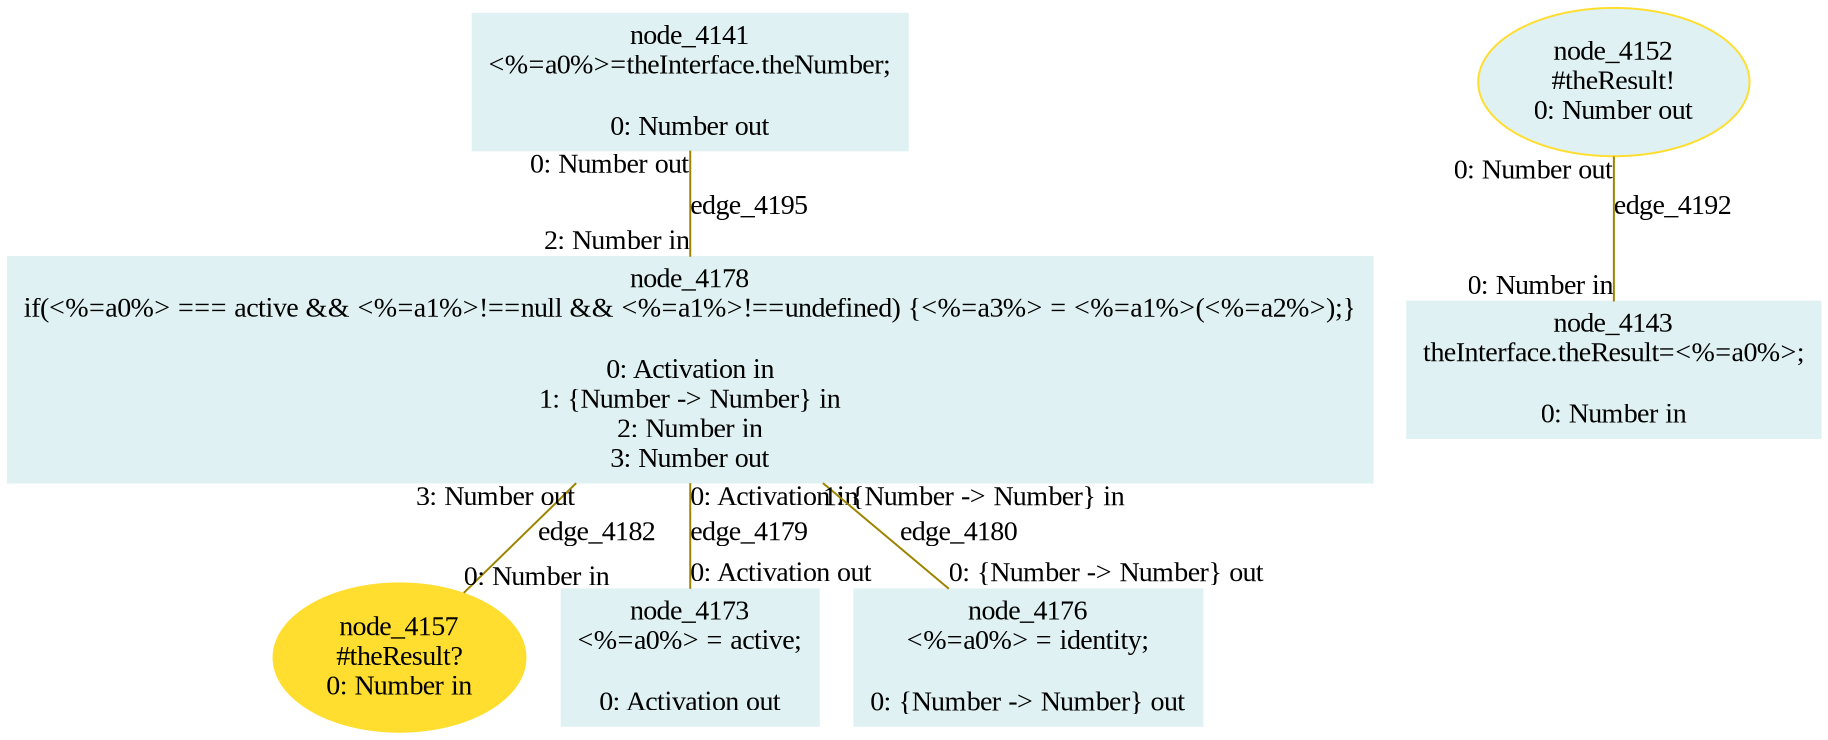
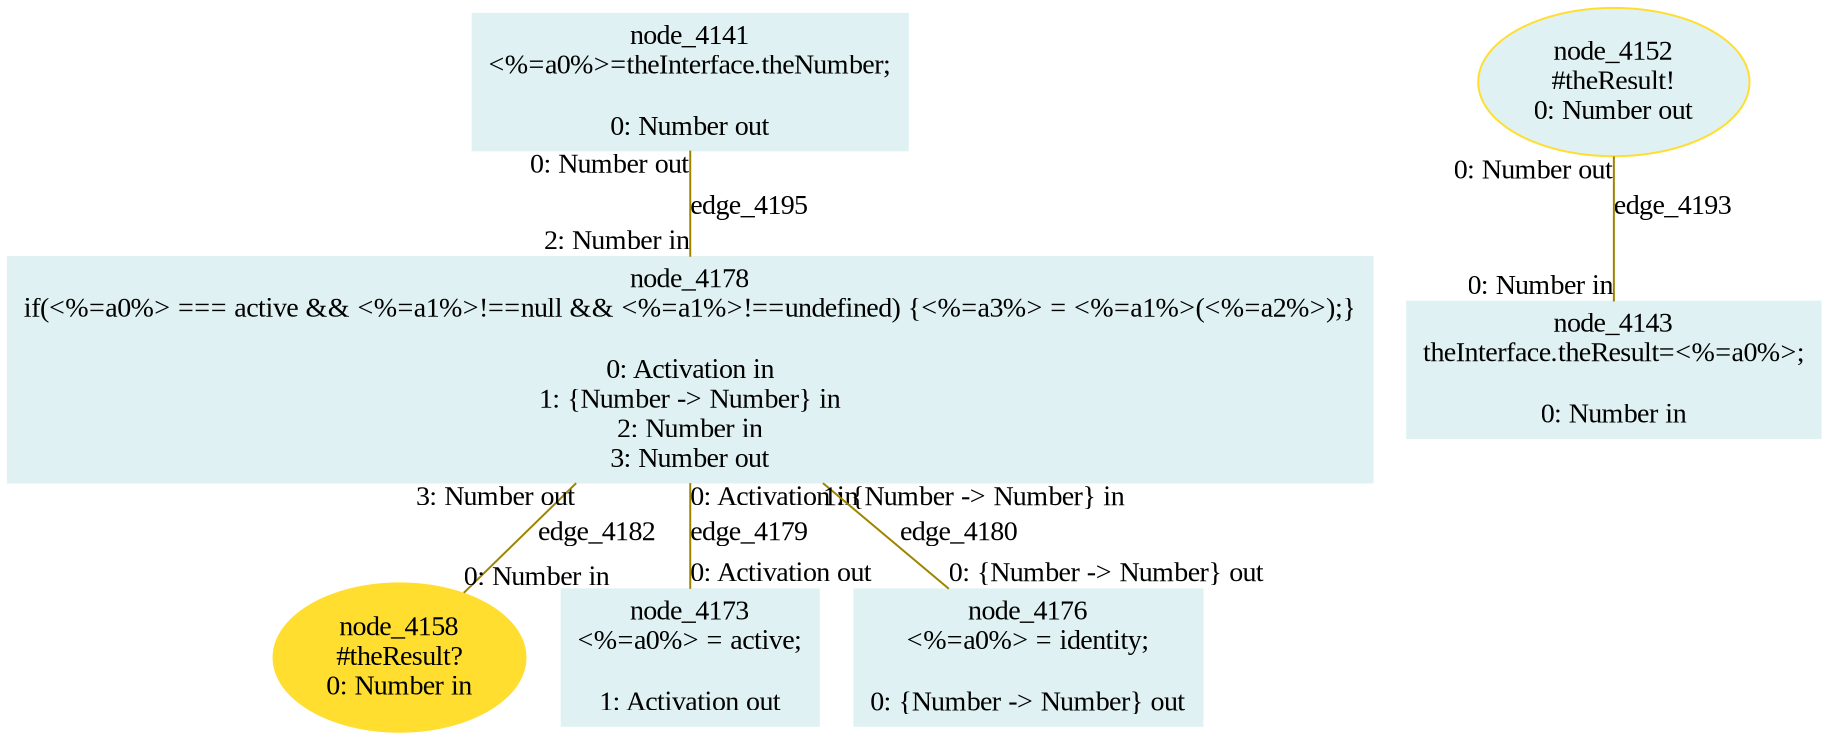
(1673, 207) -> (1673, 207)
(400, 658) -> (400, 658)
(690, 658) -> (690, 658)
